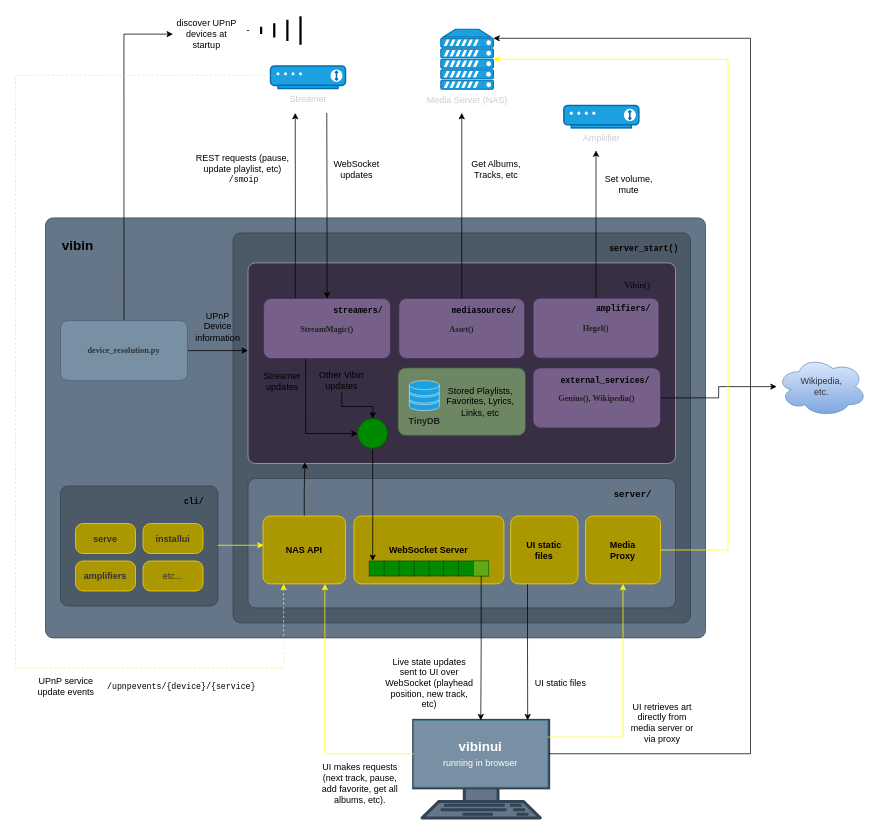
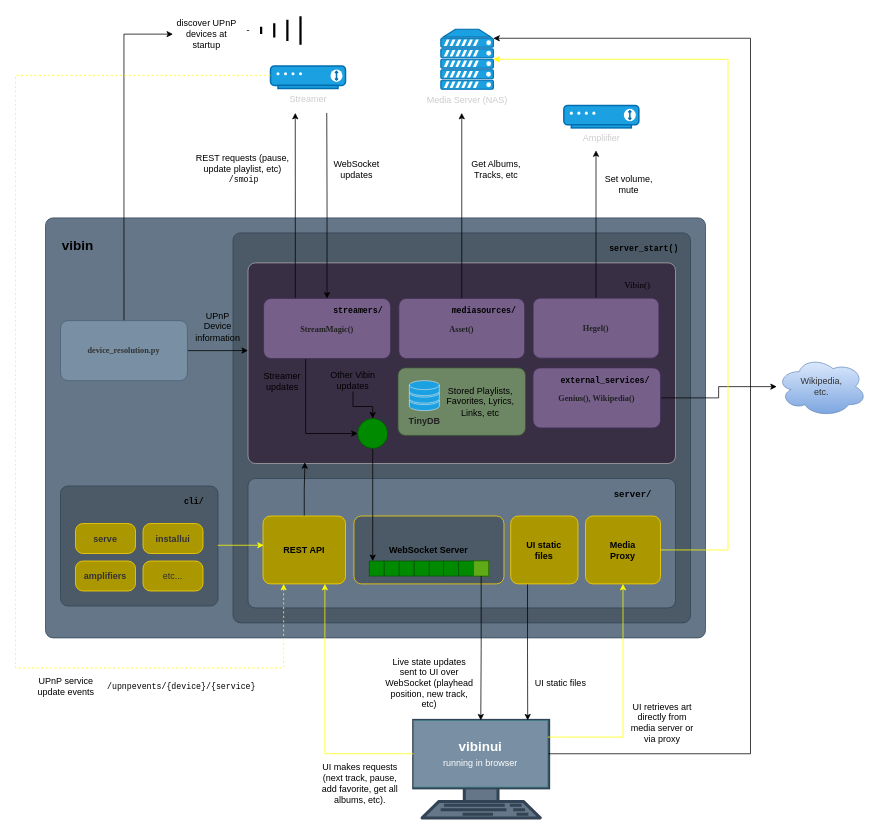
(618, 309) -> none
(342, 380) -> (353, 380)
(304, 550) -> (304, 550)
(429, 550) -> (429, 550)
